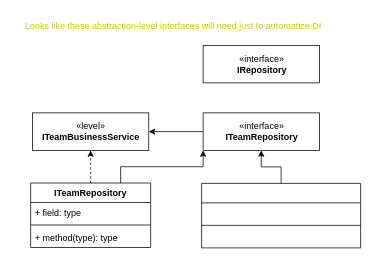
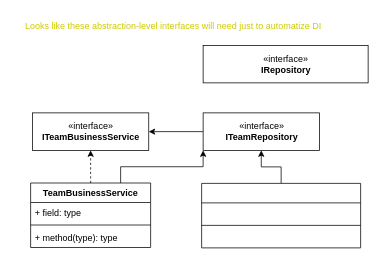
(261, 64) -> (285, 64)
(91, 132) -> (91, 132)
(90, 193) -> (90, 193)
